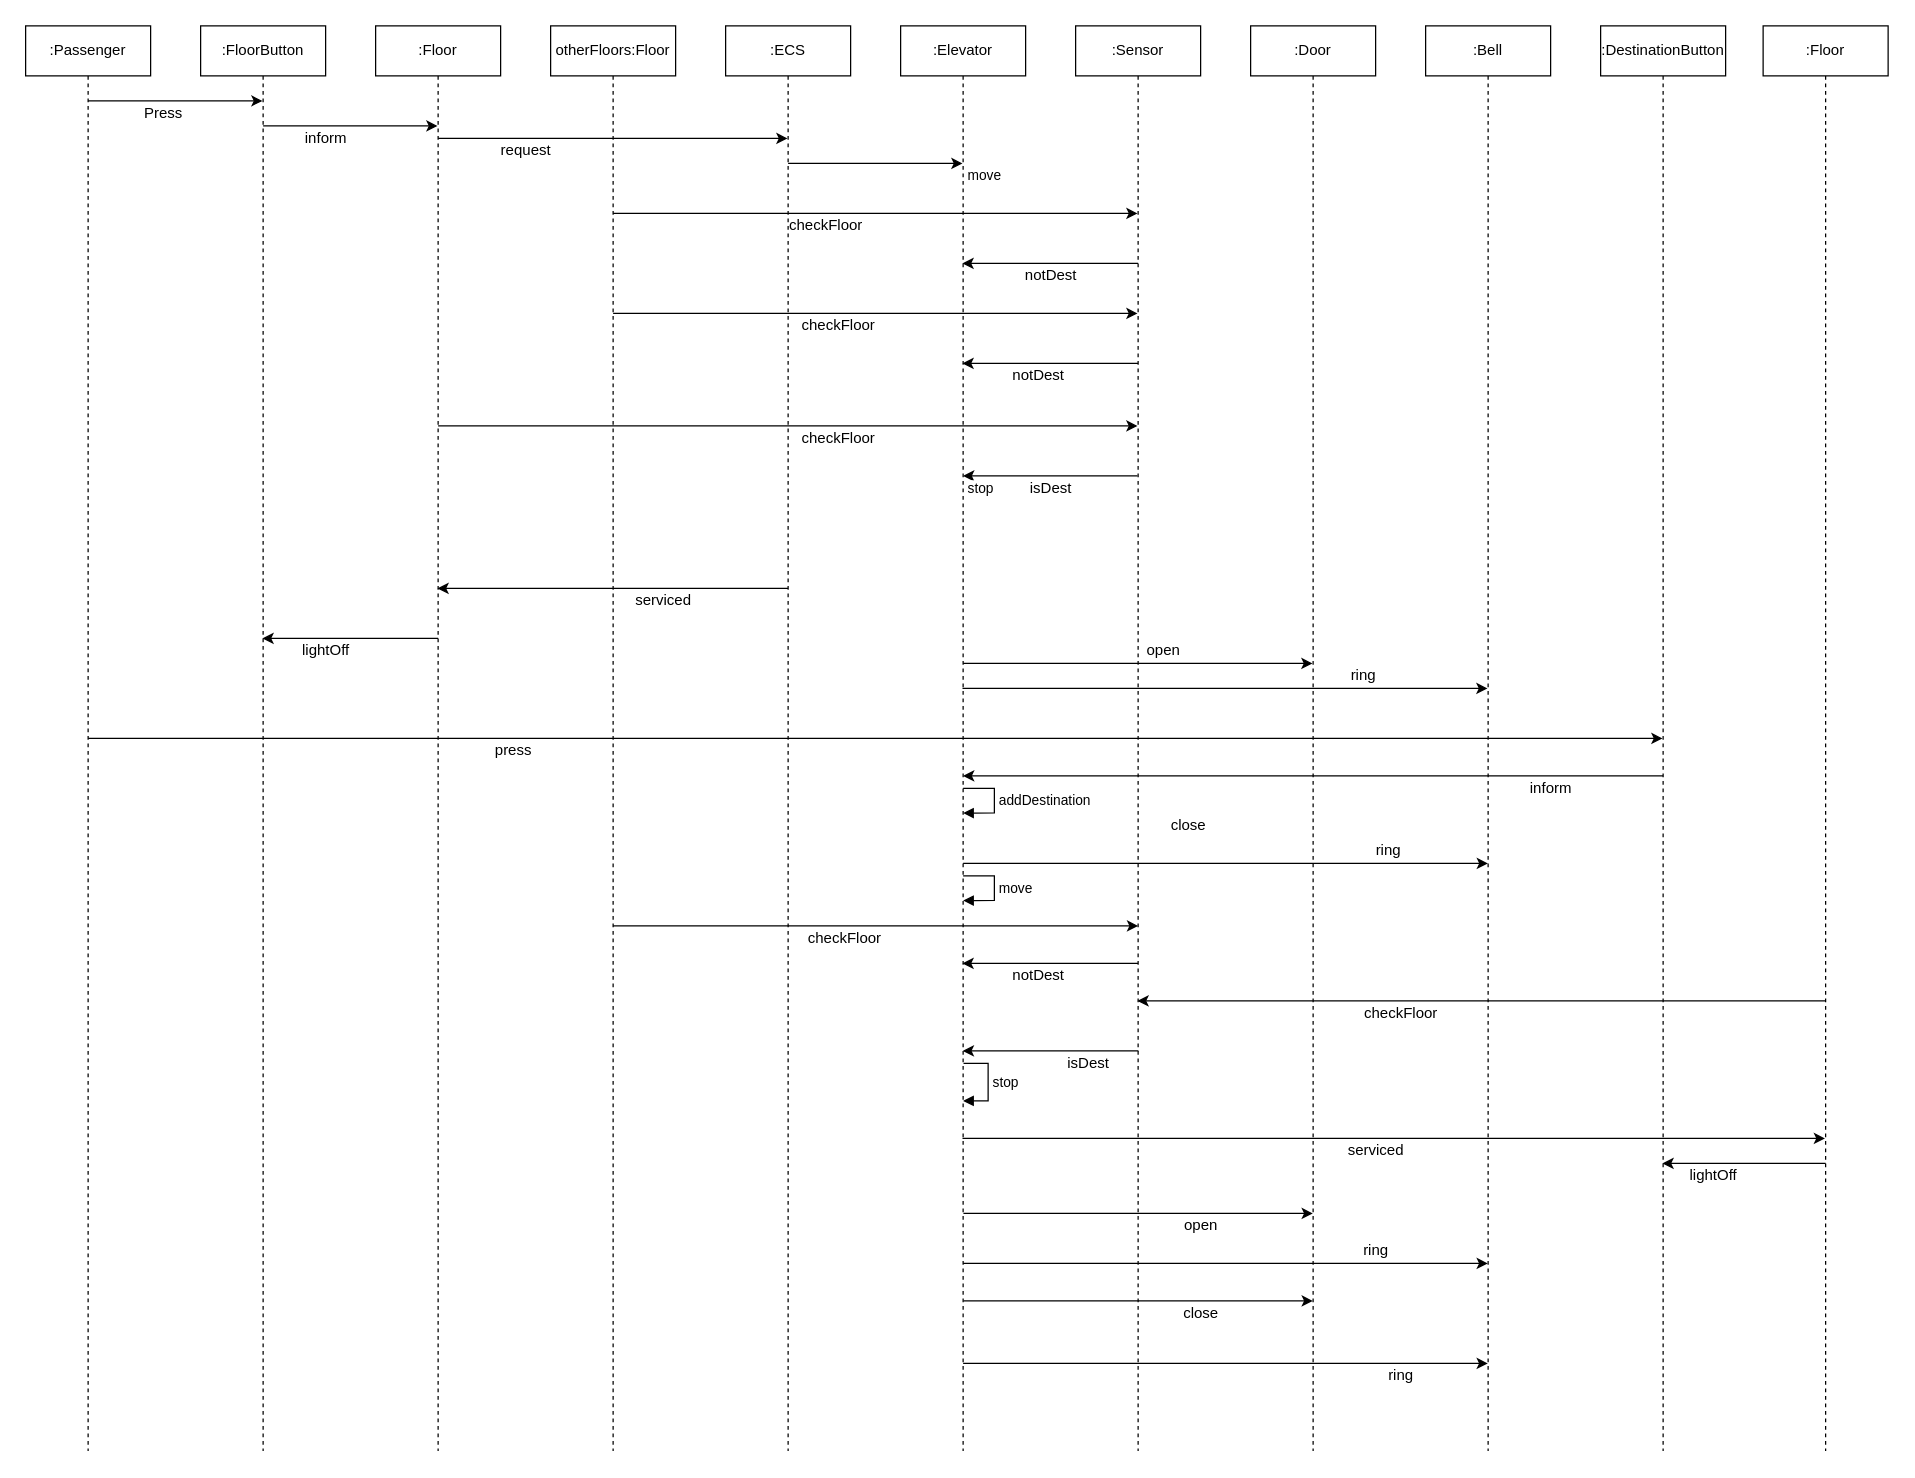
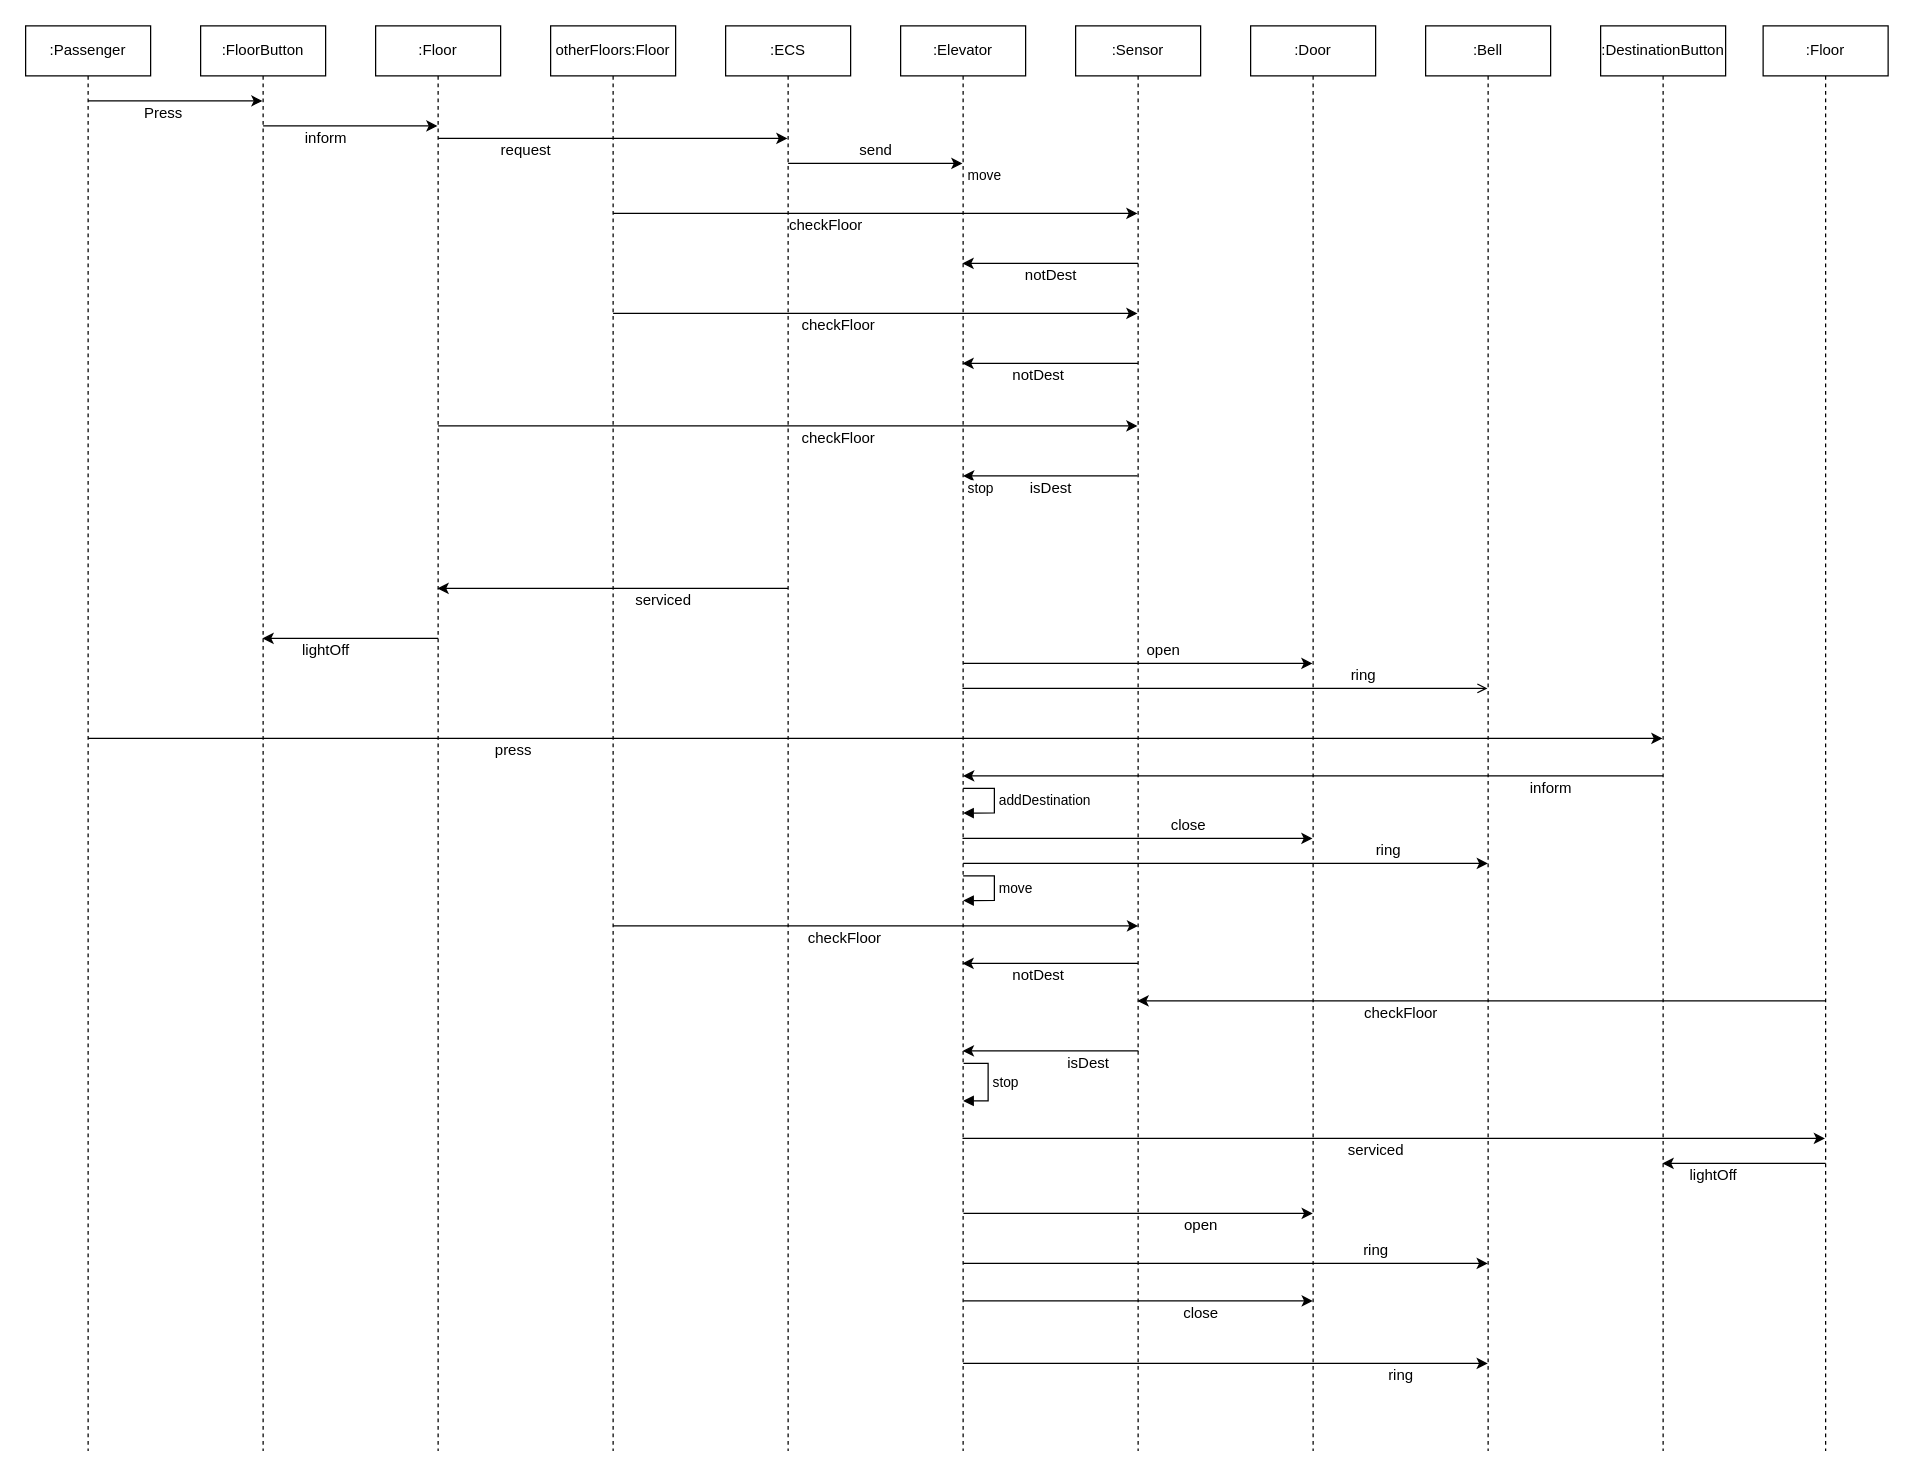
none -> (876, 151)
(1477, 688) -> (1480, 688)
none -> (1136, 838)
